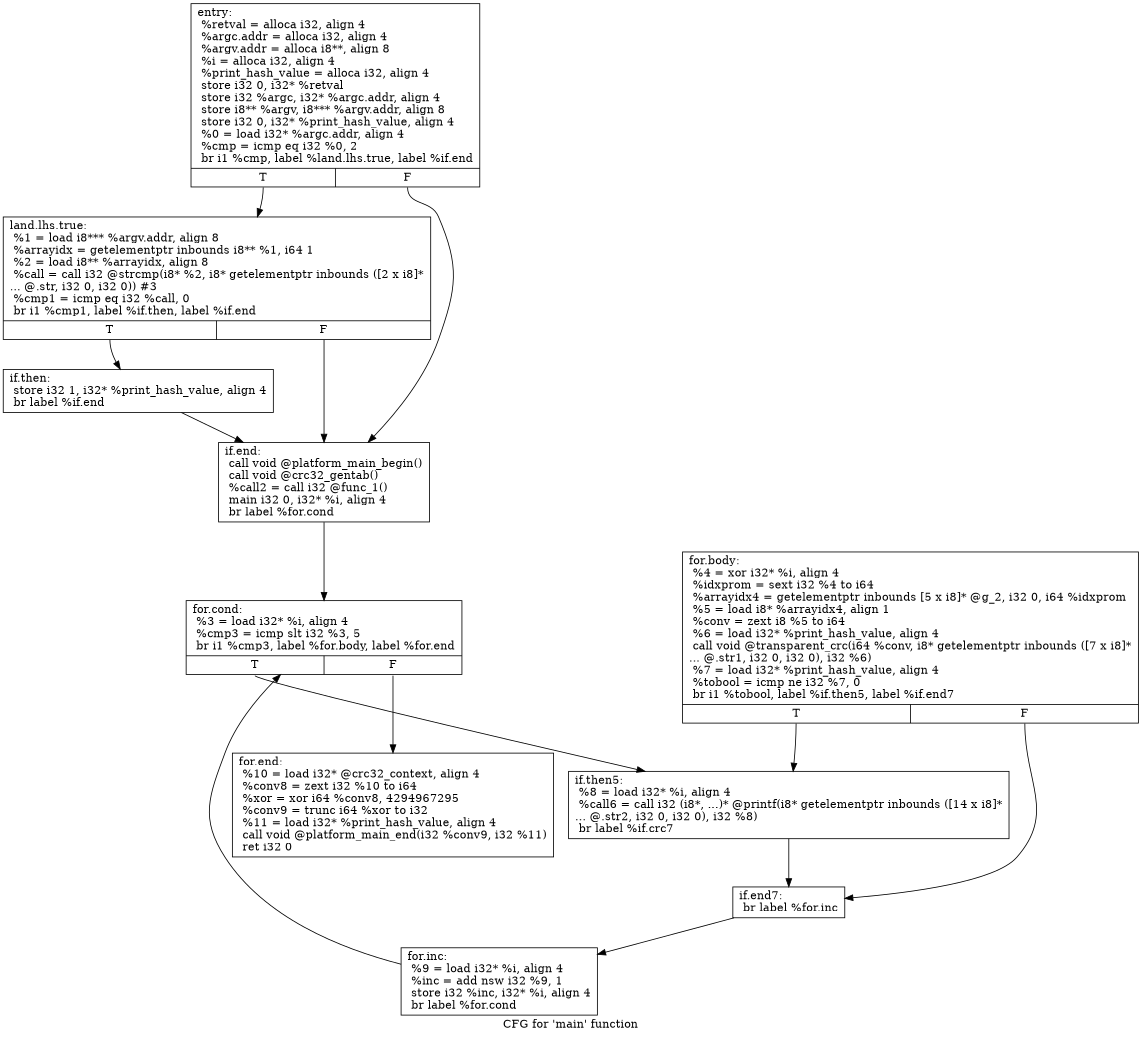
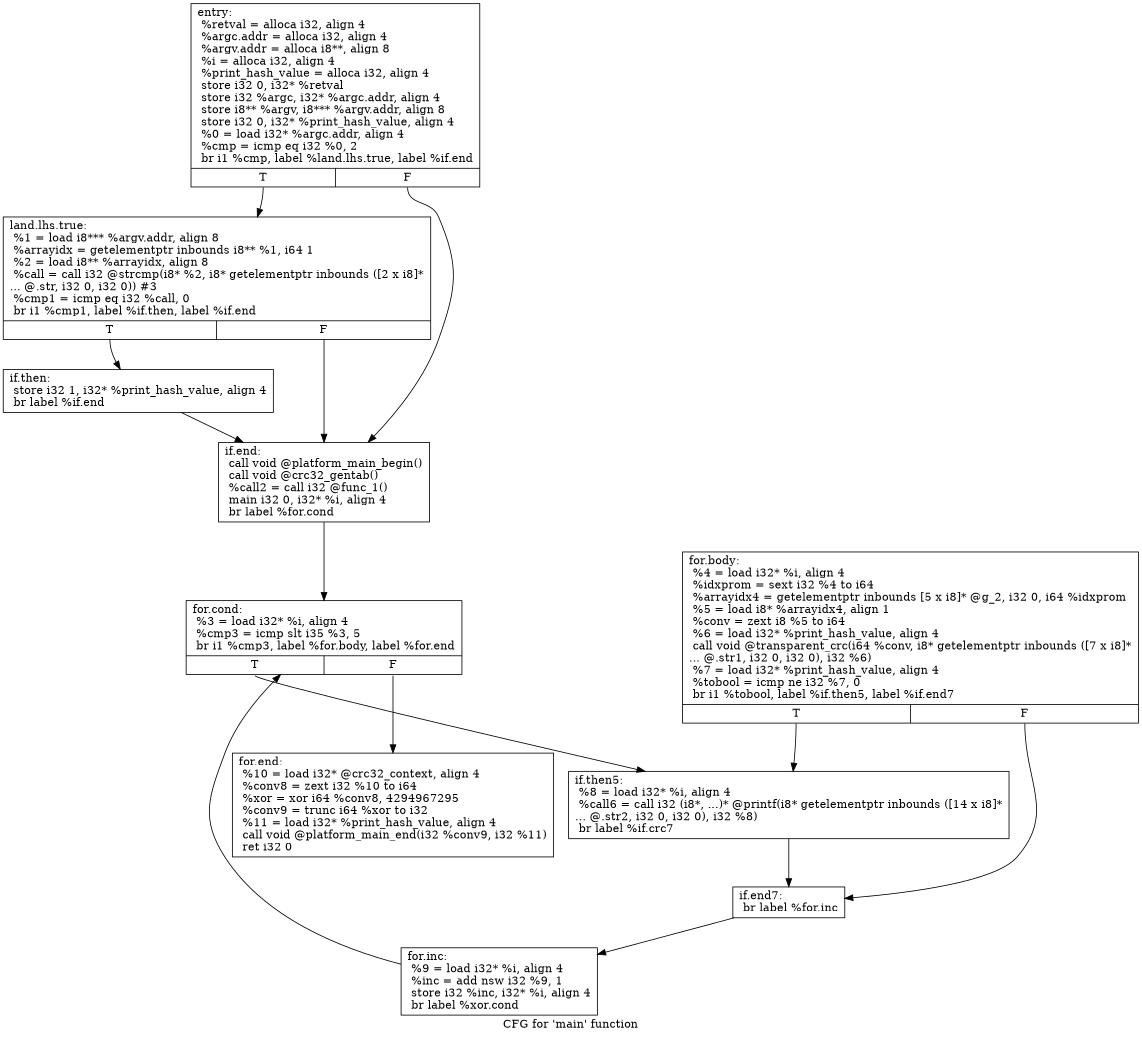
(764, 573) -> (767, 573)
(277, 634) -> (277, 634)
(462, 1005) -> (464, 1005)
